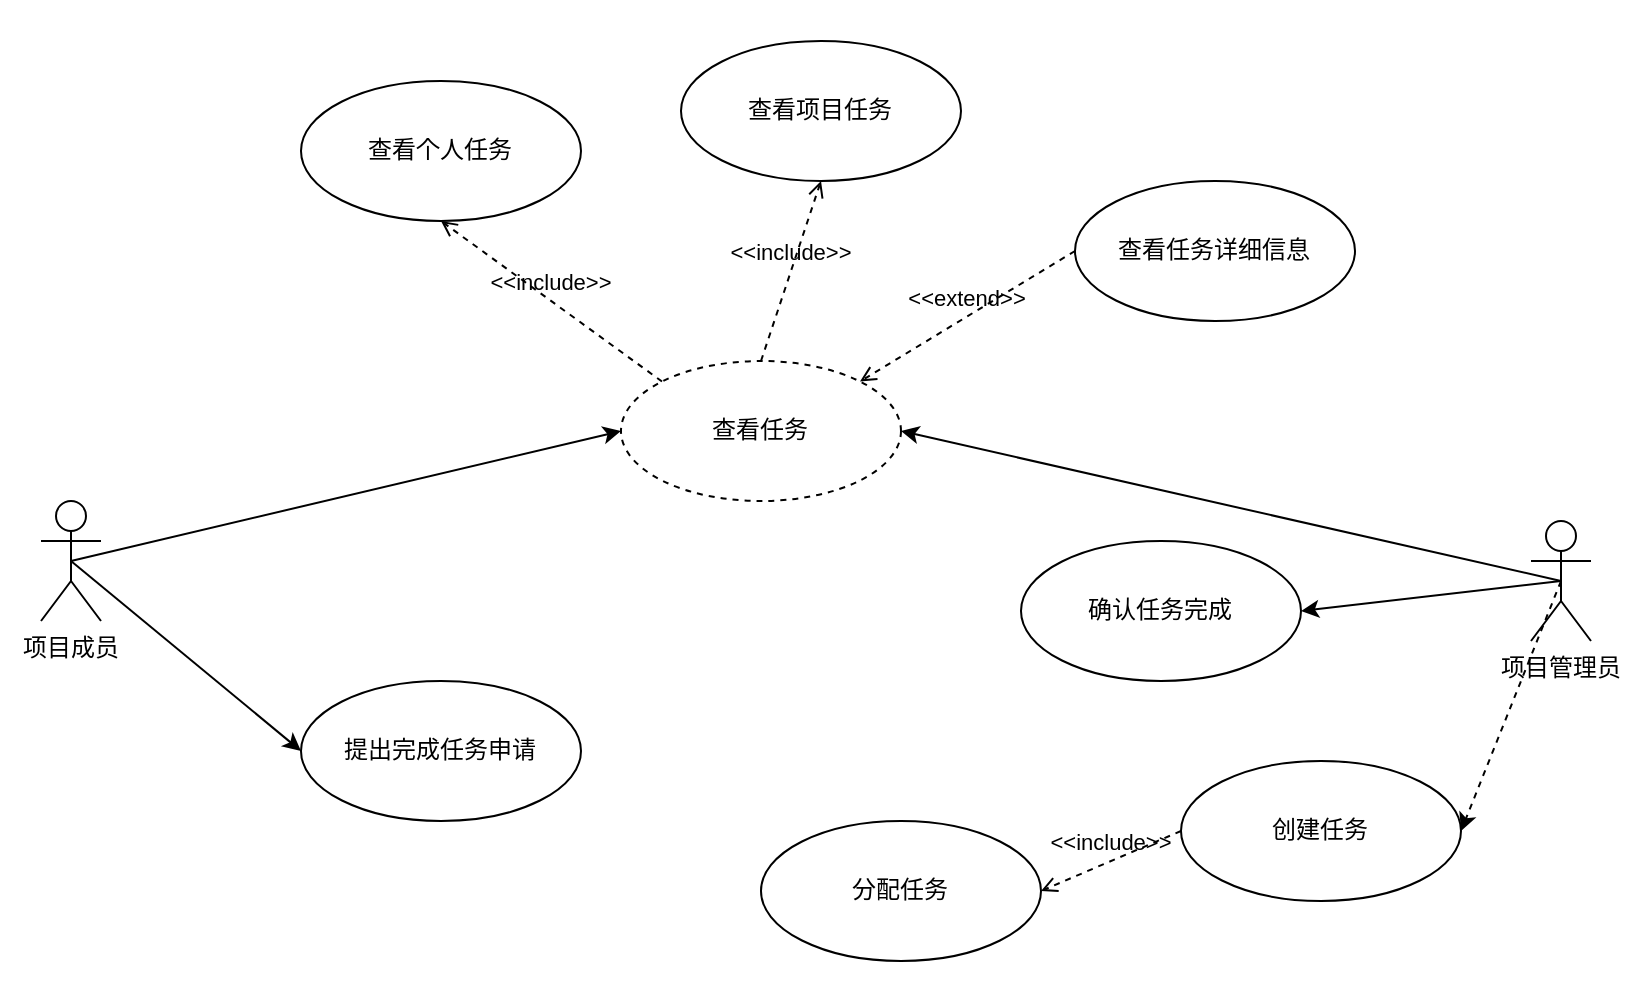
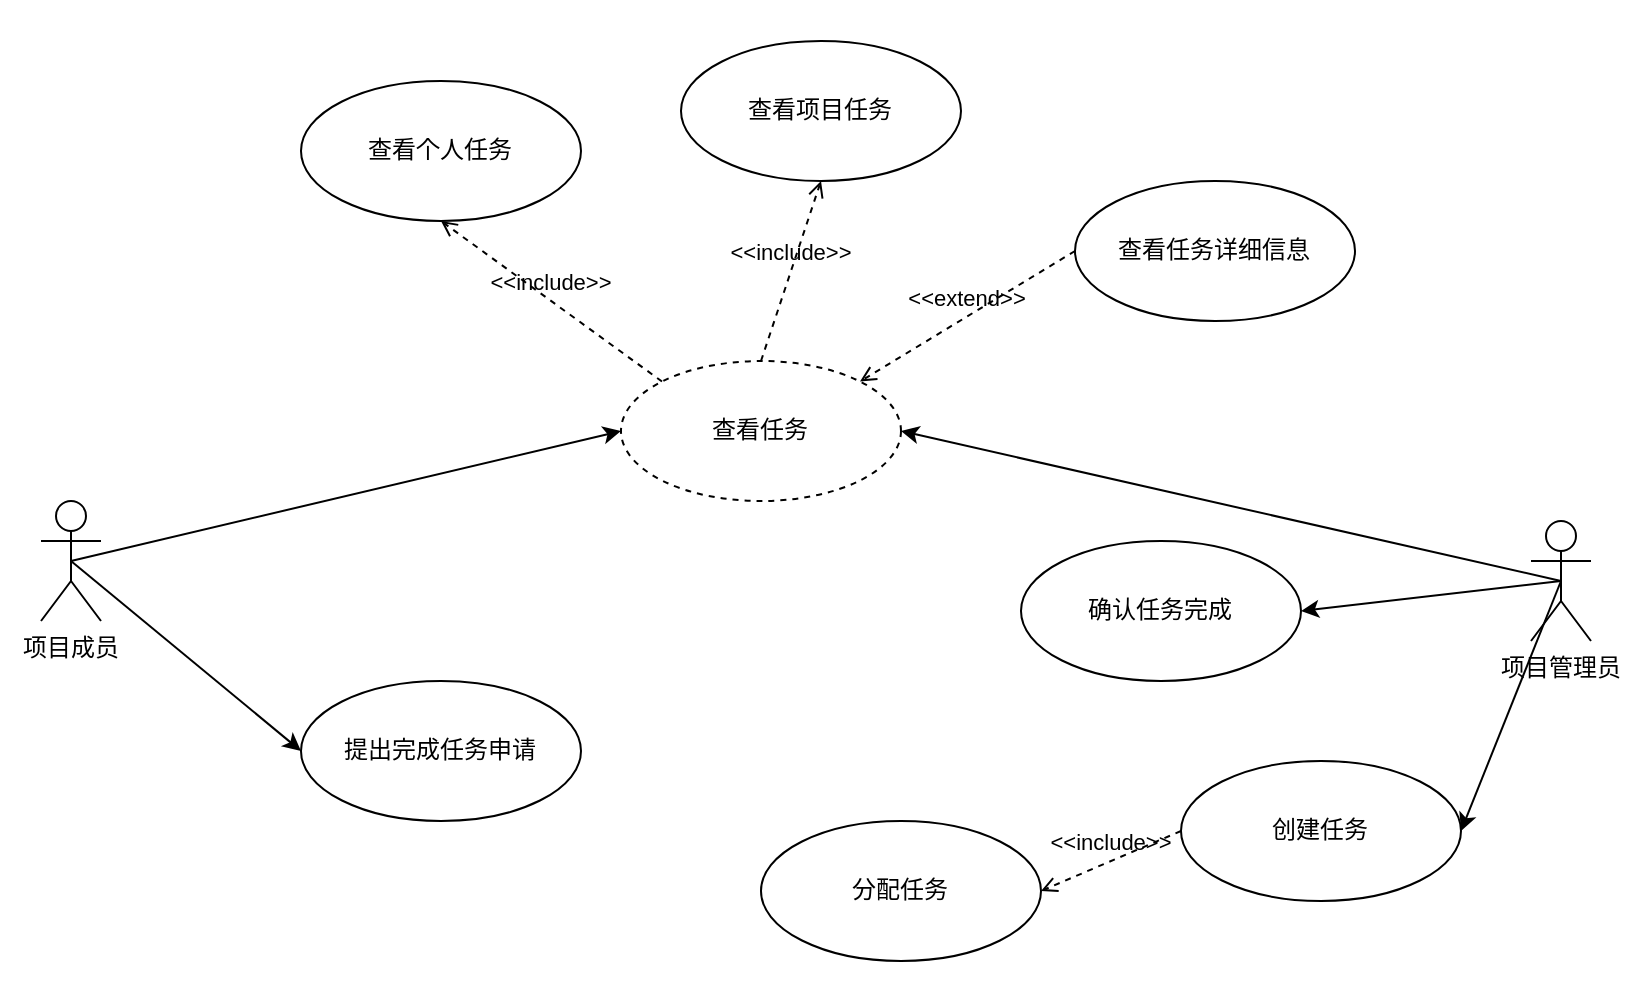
(1503, 726) -> (1503, 726)
